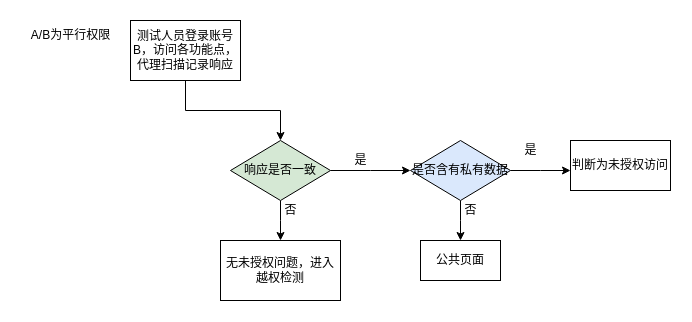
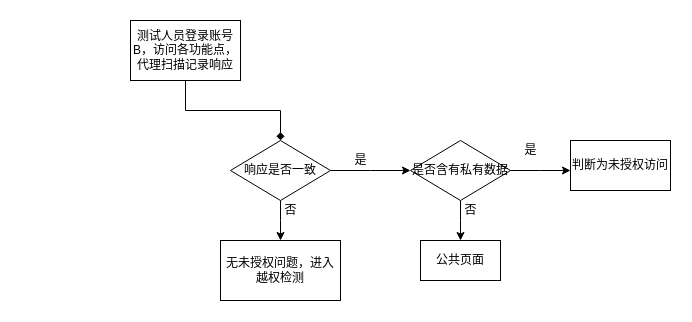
(71, 36) -> none
(281, 132) -> (281, 132)
(281, 171) -> (281, 171)
(461, 171) -> (461, 171)
